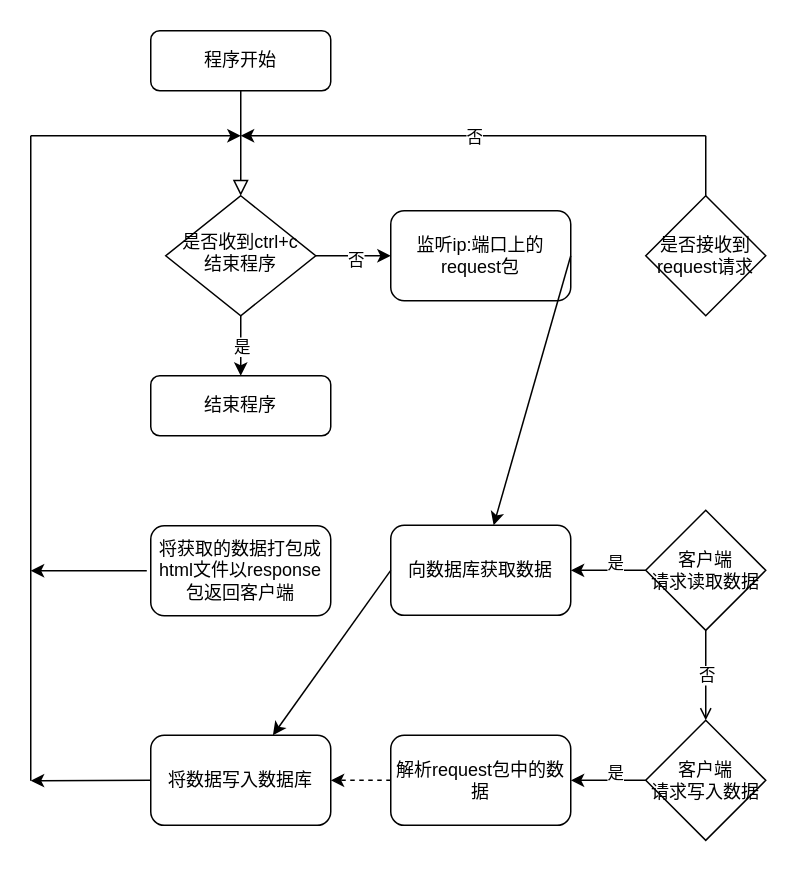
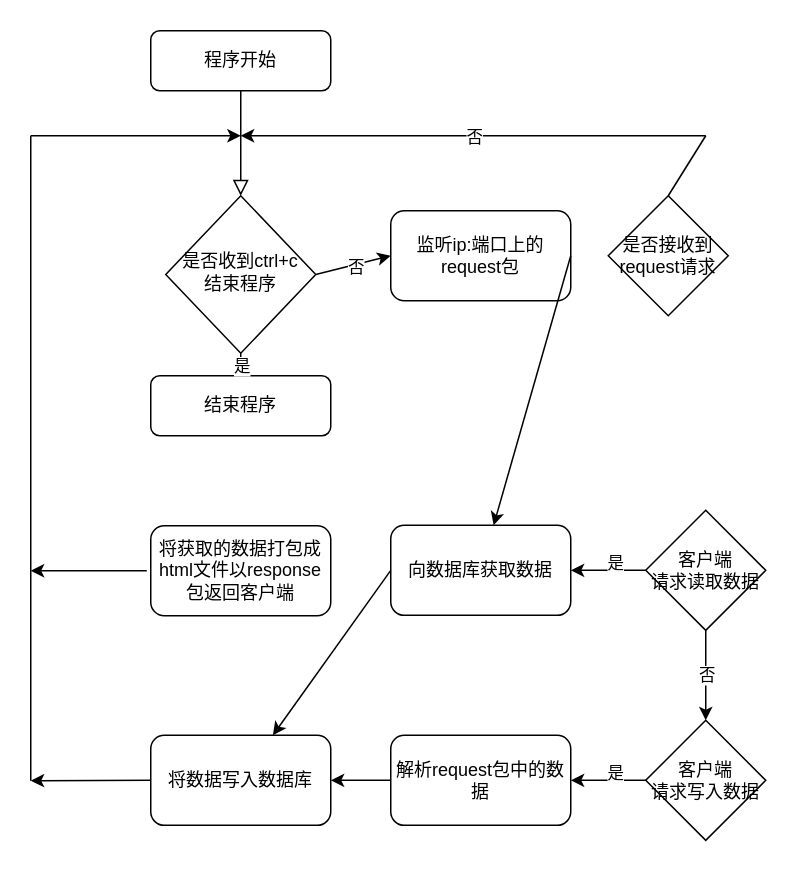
(241, 256) -> (241, 275)
(706, 256) -> (668, 256)
(706, 711) -> (706, 709)
(366, 780) -> (366, 780)
